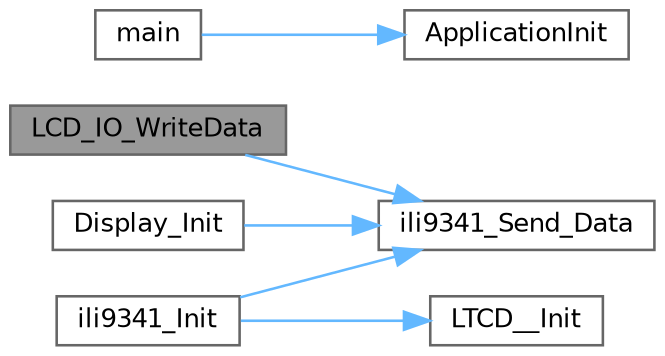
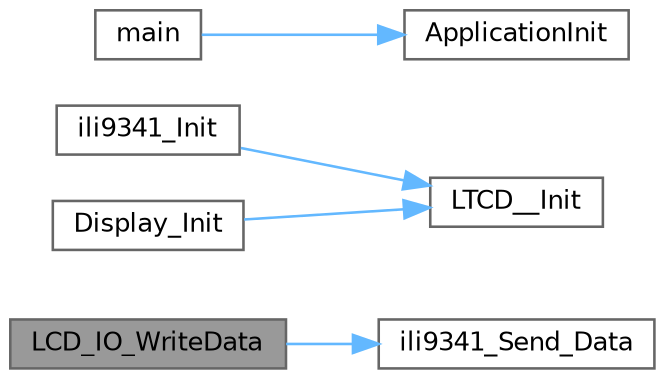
(298, 225) -> (324, 214)
(318, 277) -> none
